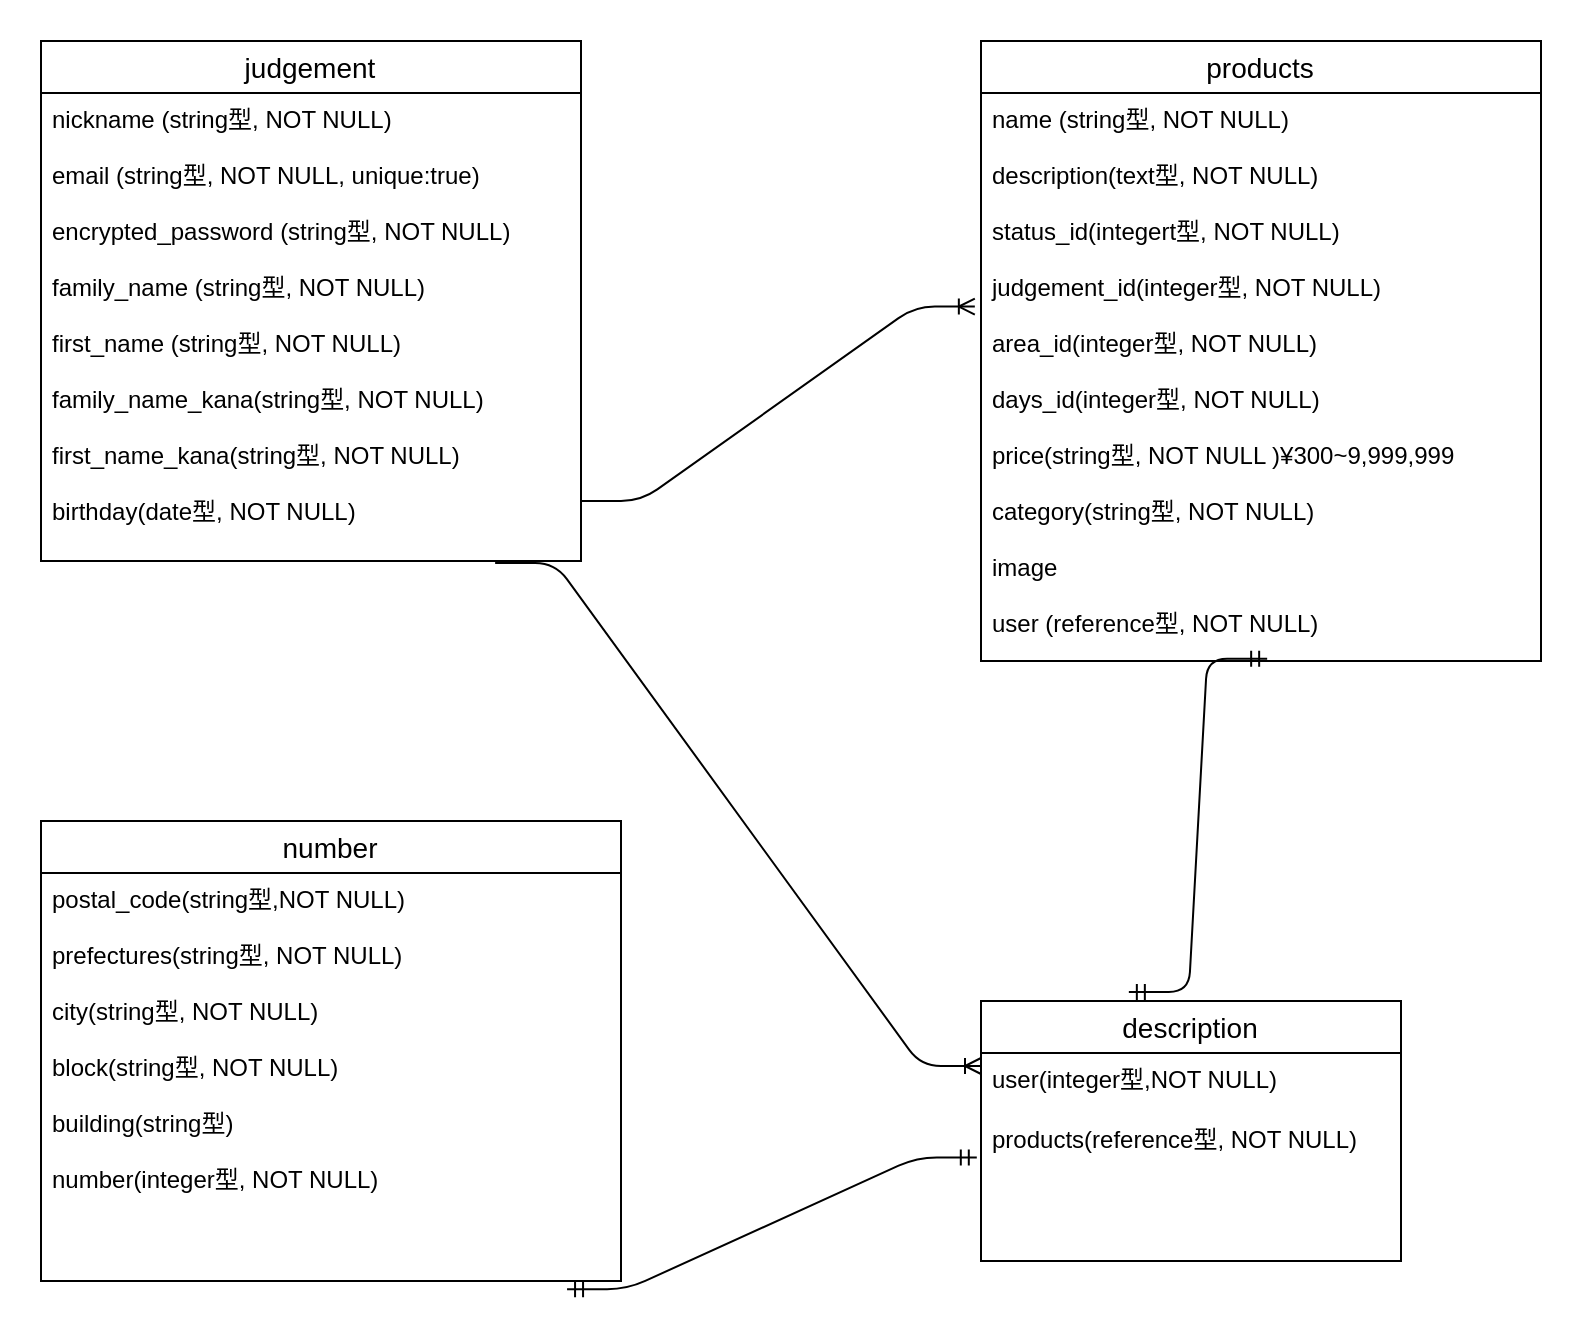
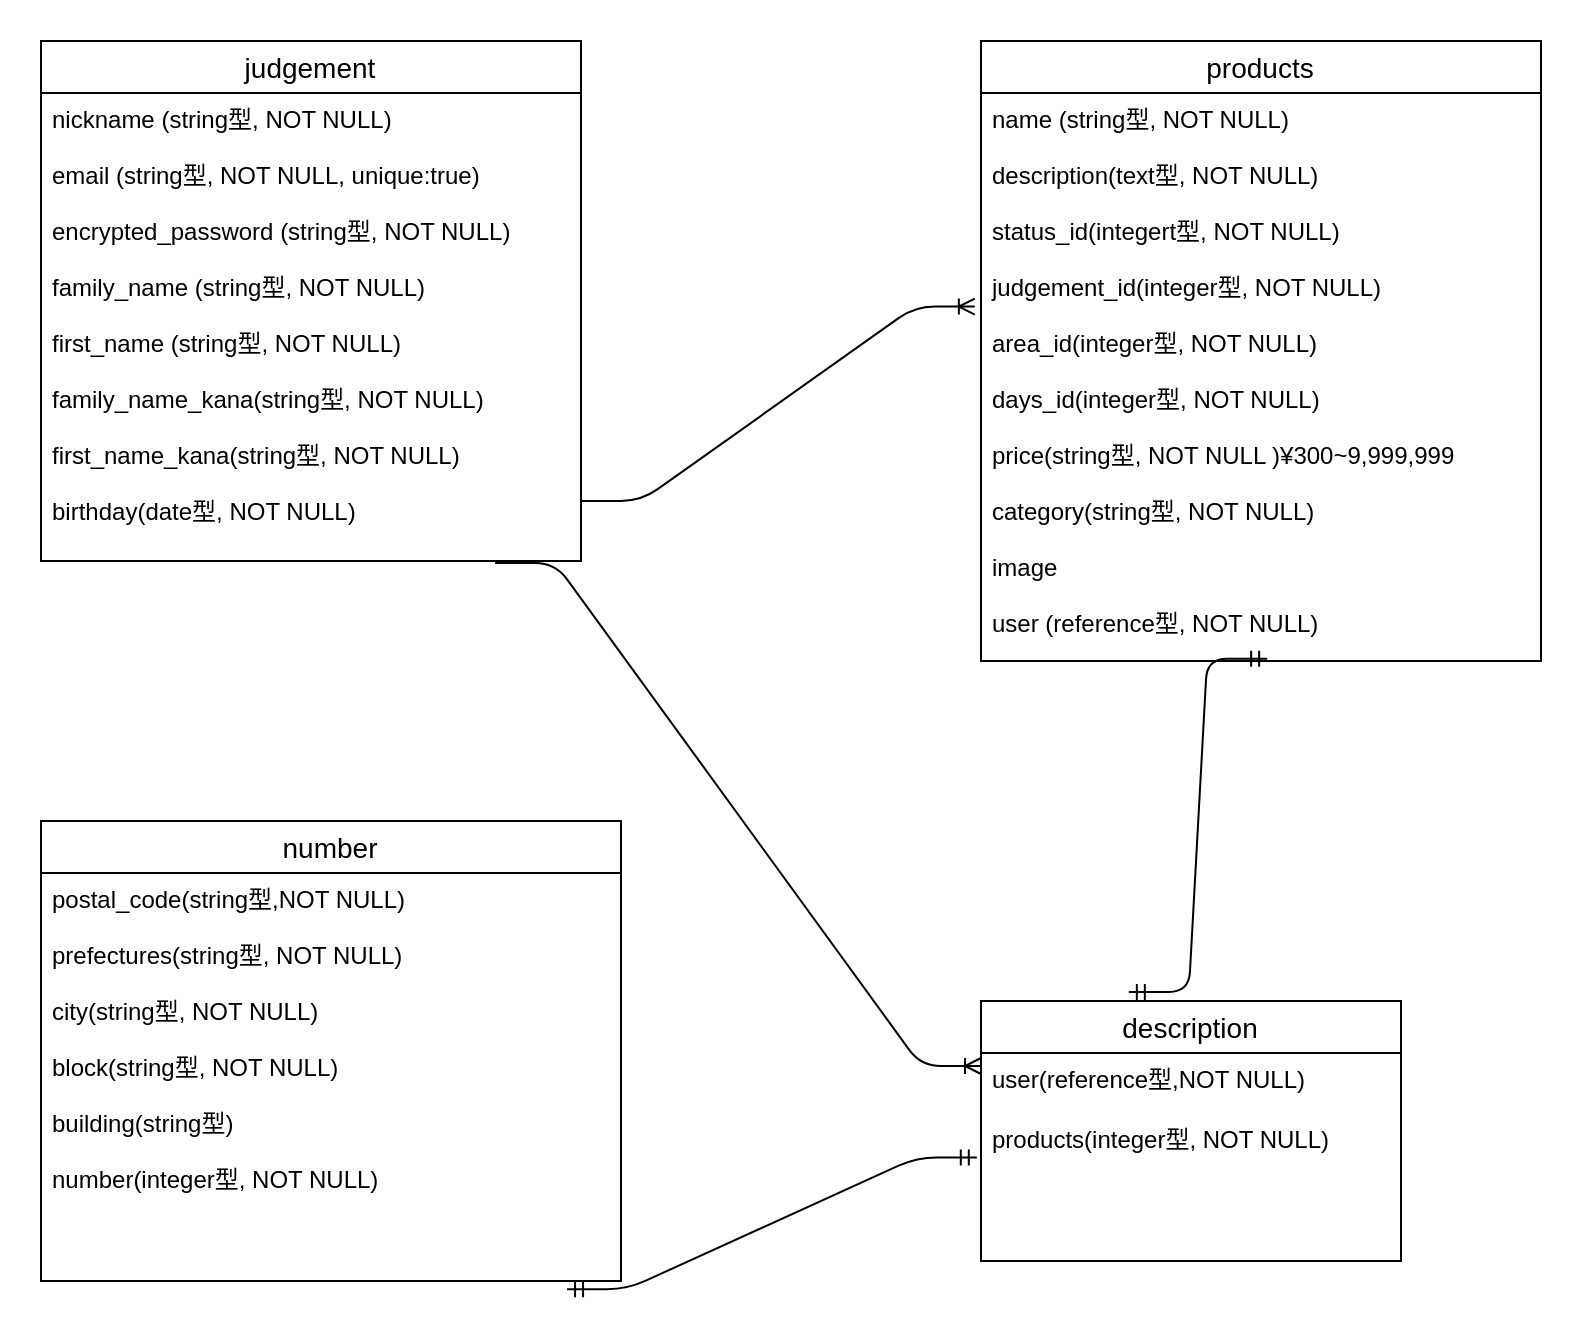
(1142, 1080) -> (1159, 1080)
(1190, 1140) -> (1173, 1140)
